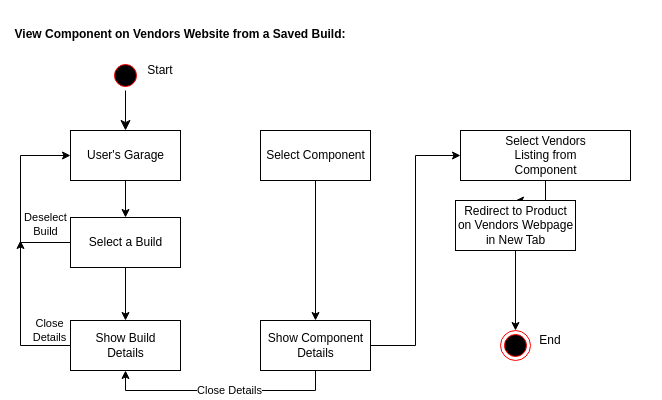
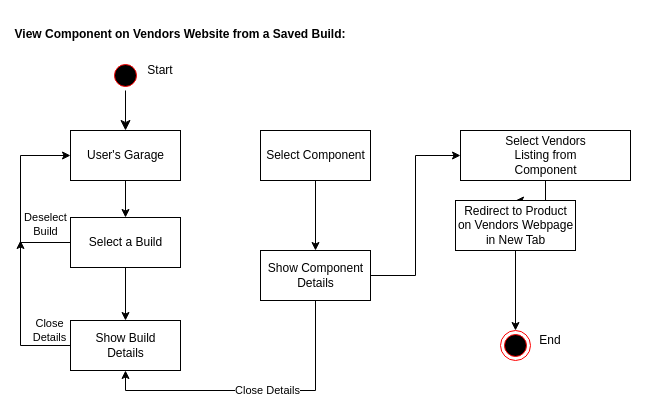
(316, 346) -> (316, 276)
